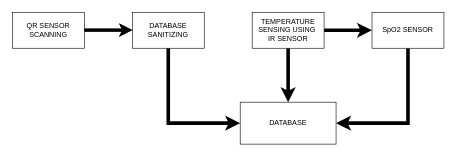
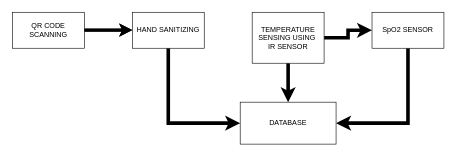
(48, 30) -> (48, 30)
(168, 30) -> (168, 30)
(288, 30) -> (288, 38)
